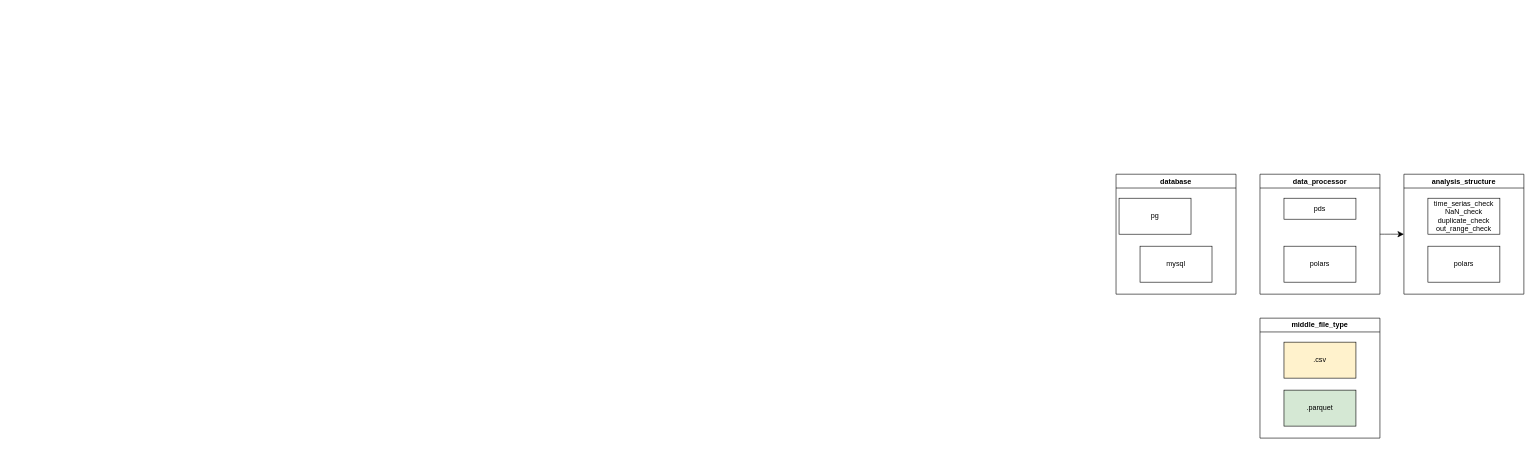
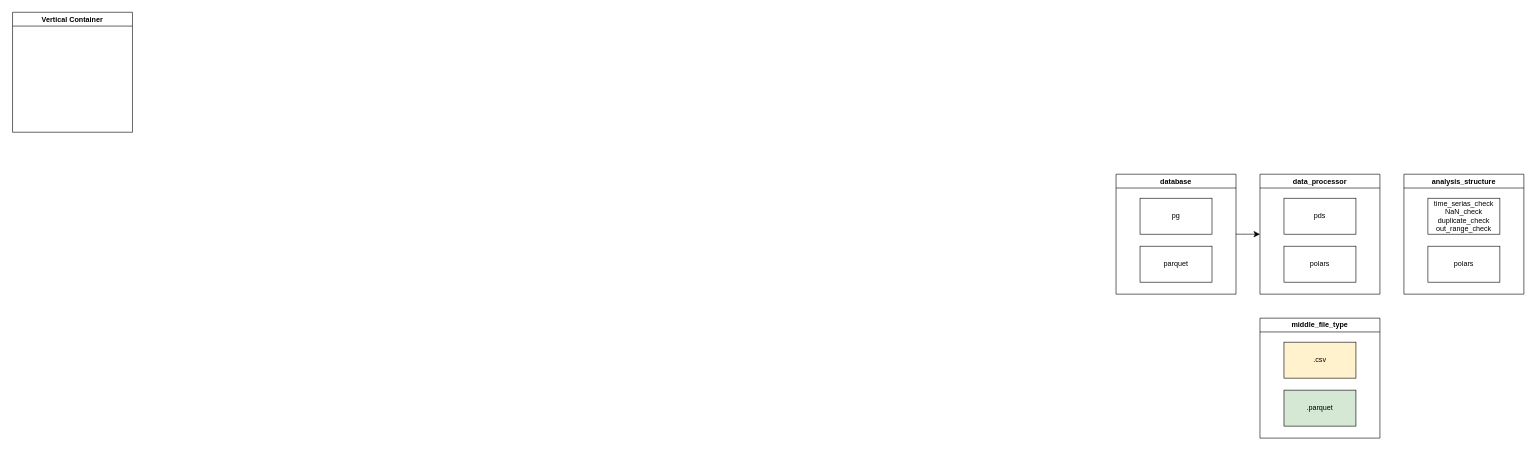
none -> (72, 72)
(1320, 209) -> (1320, 216)
(1155, 216) -> (1176, 216)
none -> (1253, 234)
(1397, 234) -> none
(1176, 264) -> (1176, 264)
